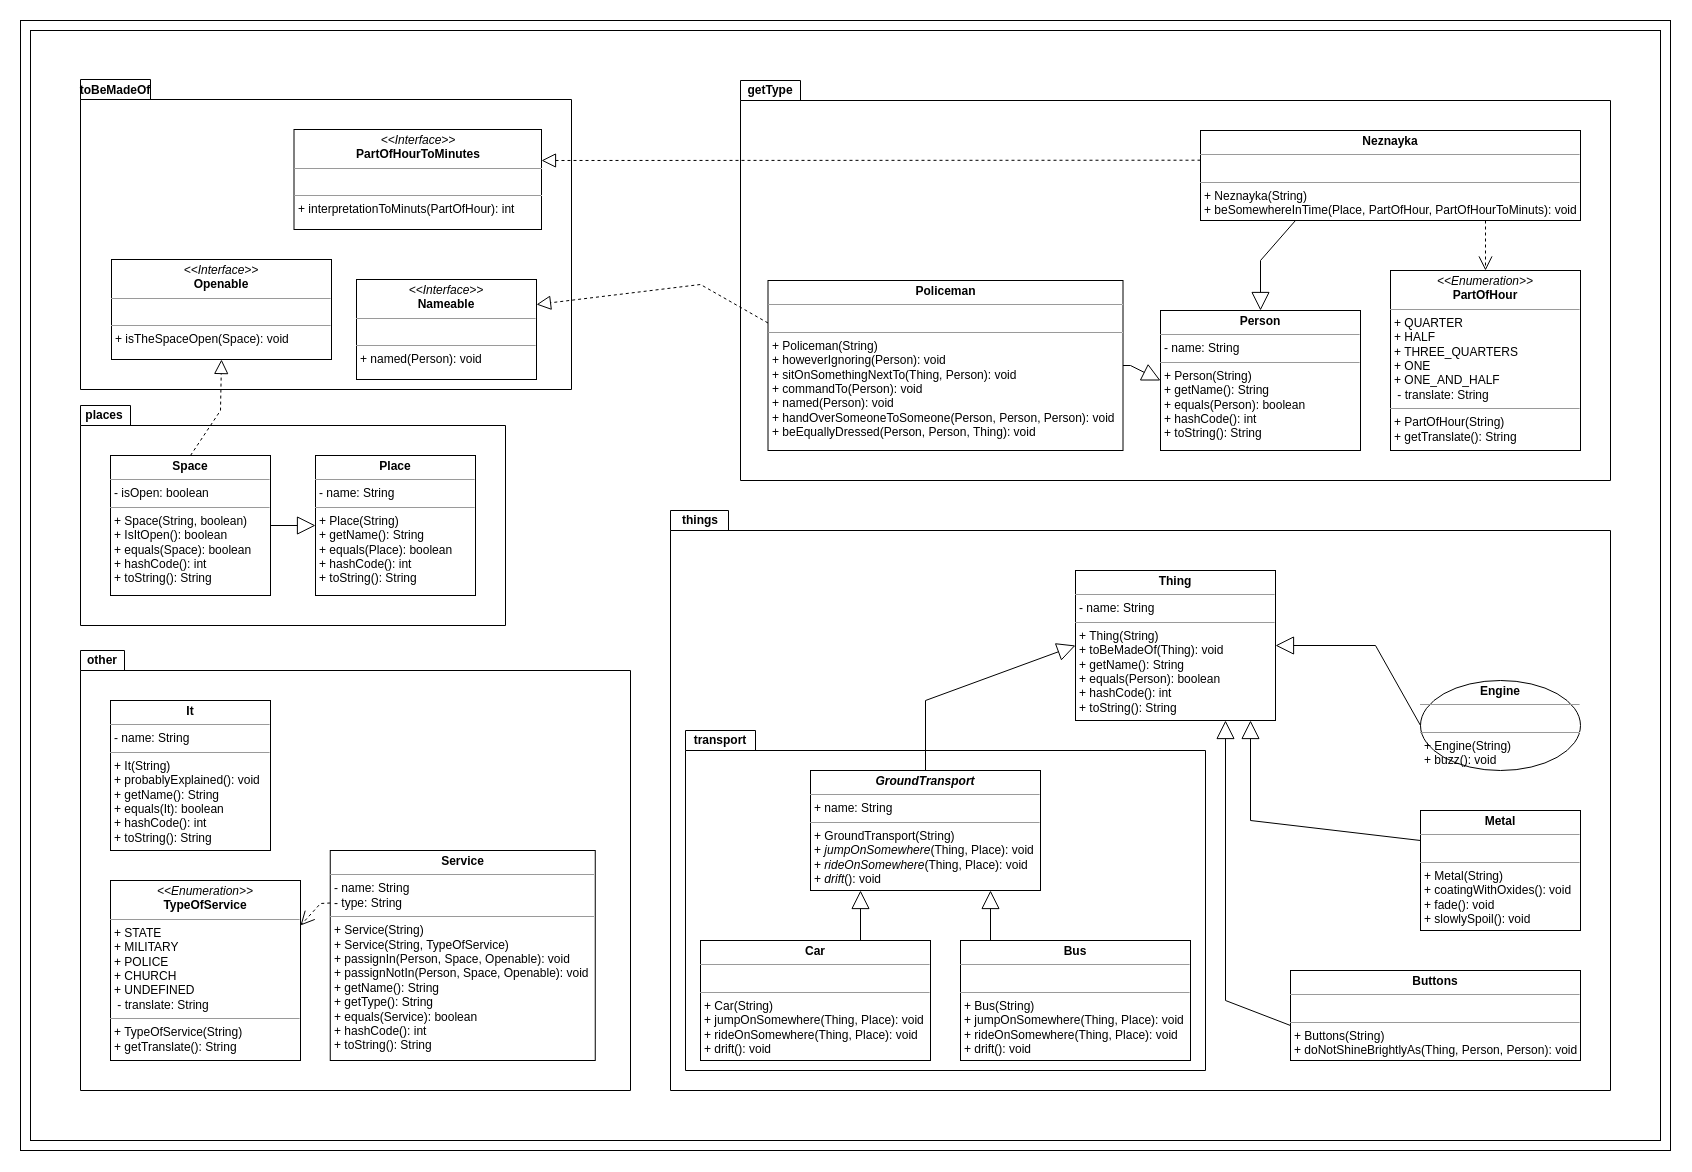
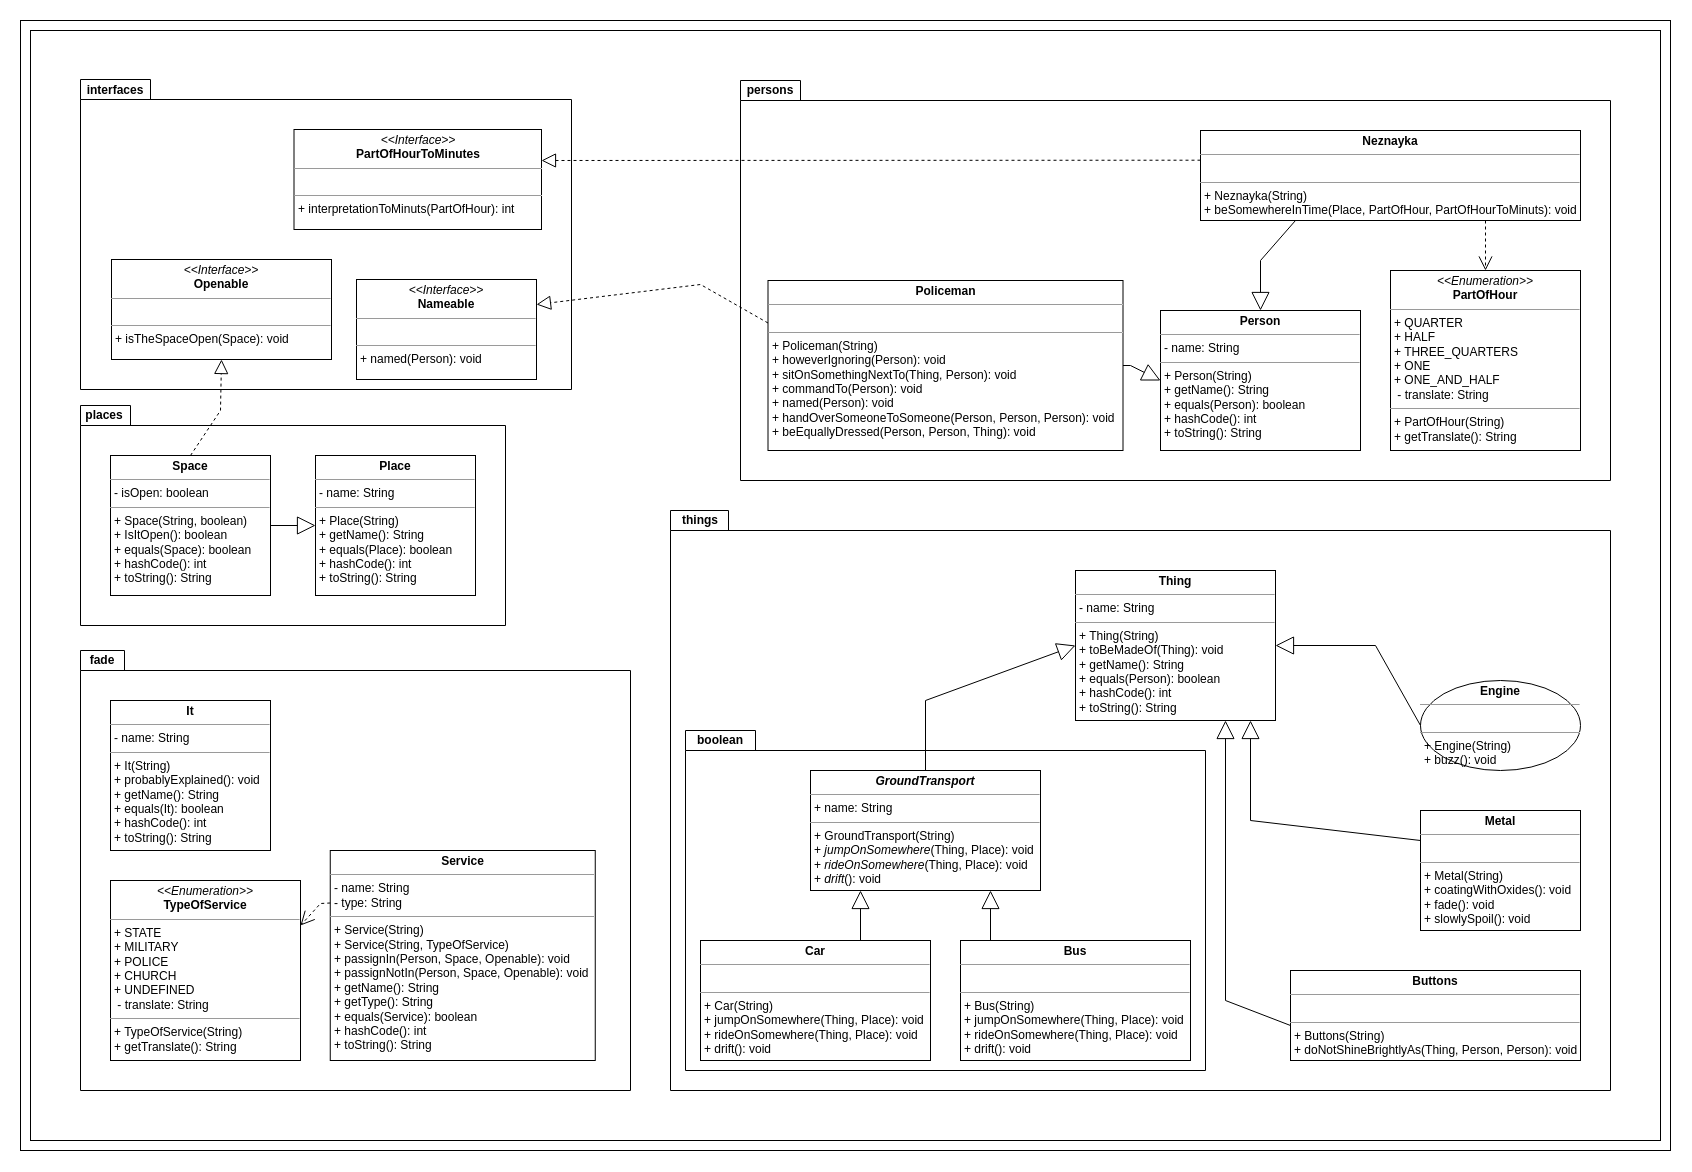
(116, 91) -> (116, 91)
(771, 91) -> (771, 91)
(103, 661) -> (103, 661)
(721, 741) -> (721, 741)
